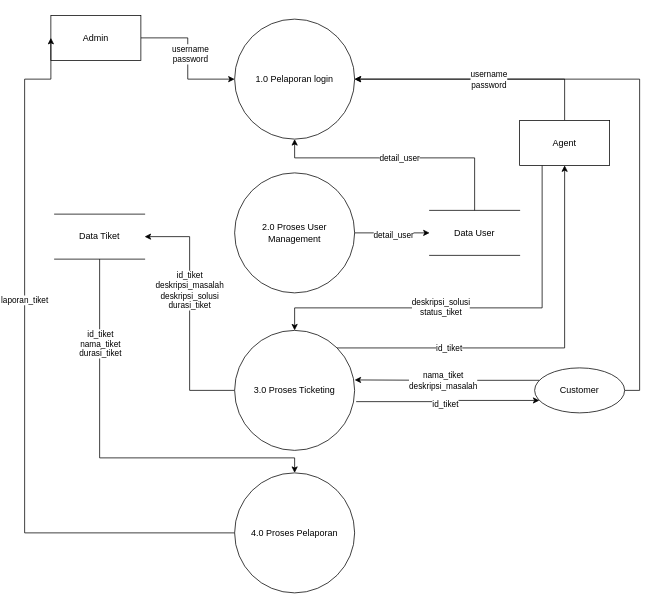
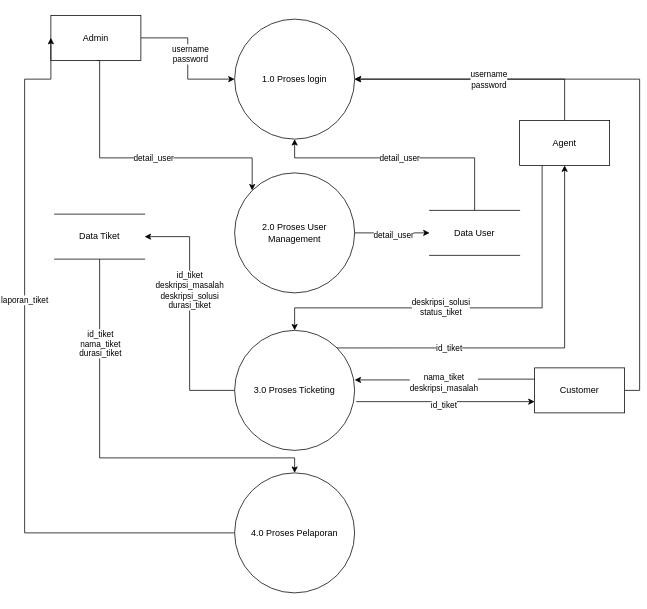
(294, 79) -> (294, 79)
none -> (99, 110)
(579, 390) -> (579, 390)
